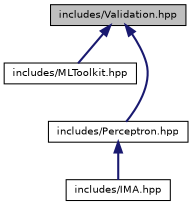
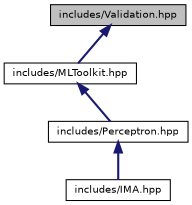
(147, 79) -> (98, 107)
